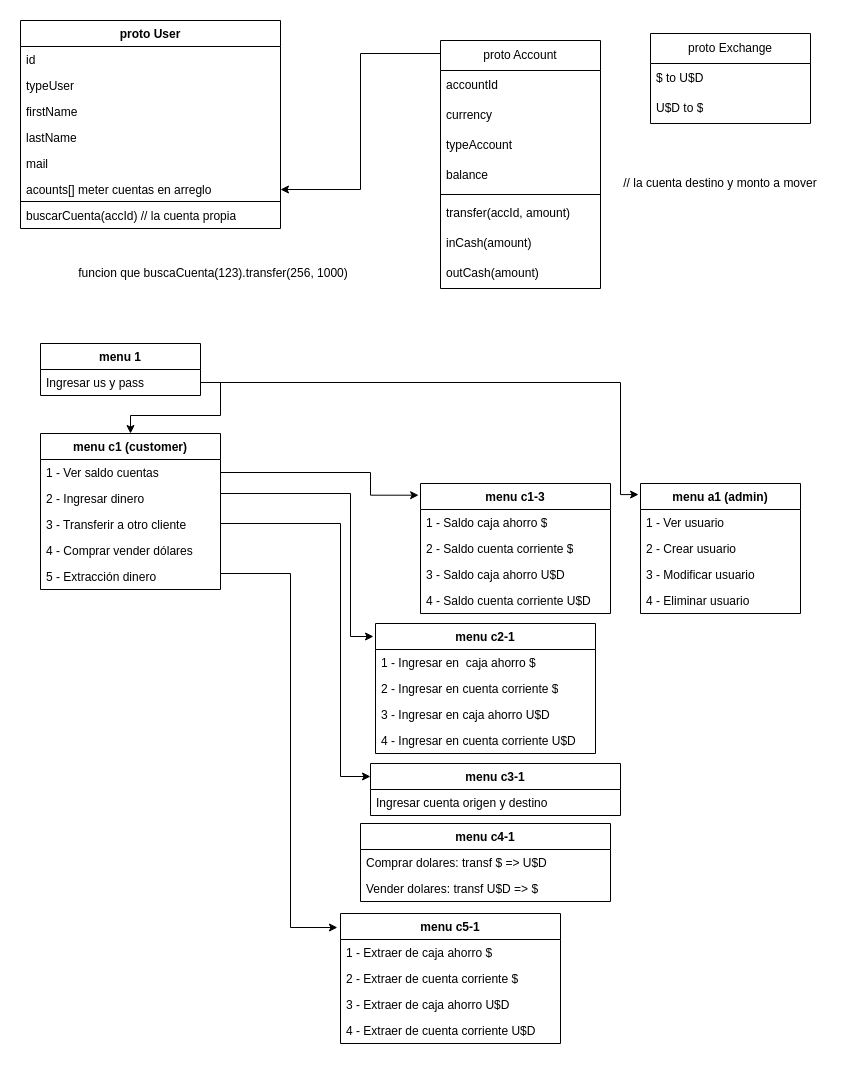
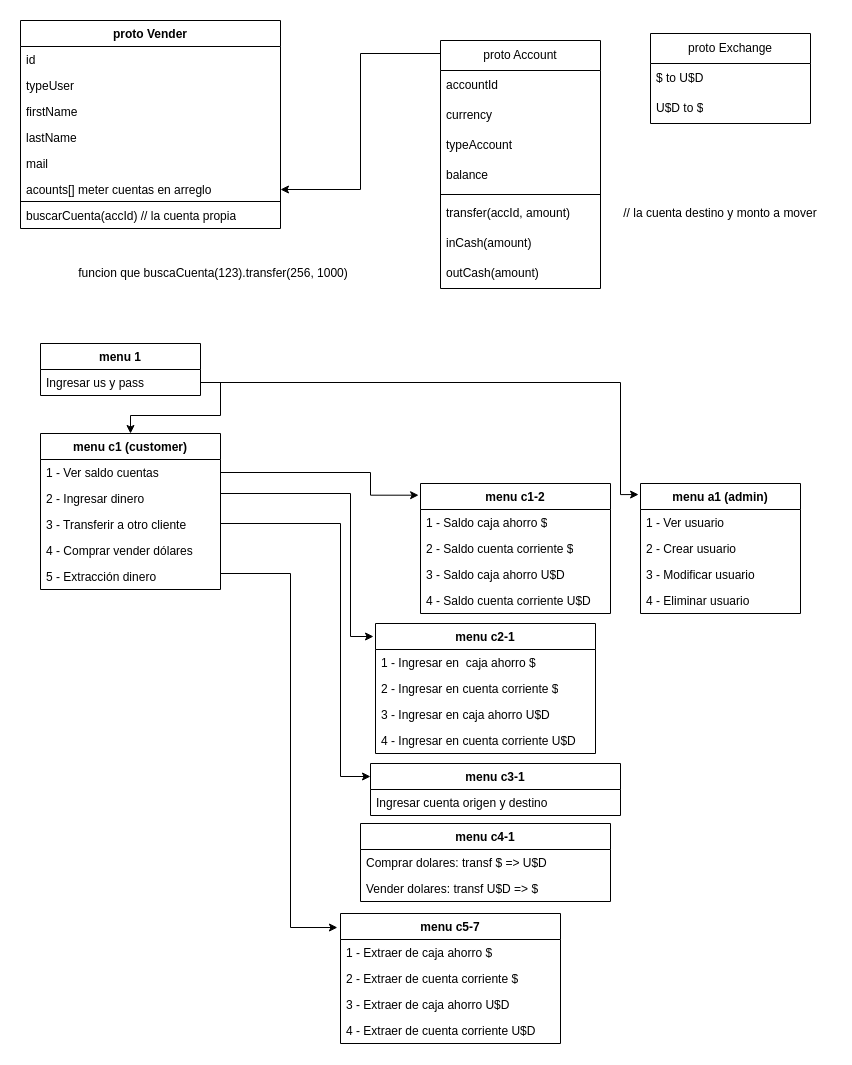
(151, 35) -> (151, 35)
(721, 184) -> (721, 214)
(516, 498) -> (516, 498)
(451, 928) -> (451, 928)
